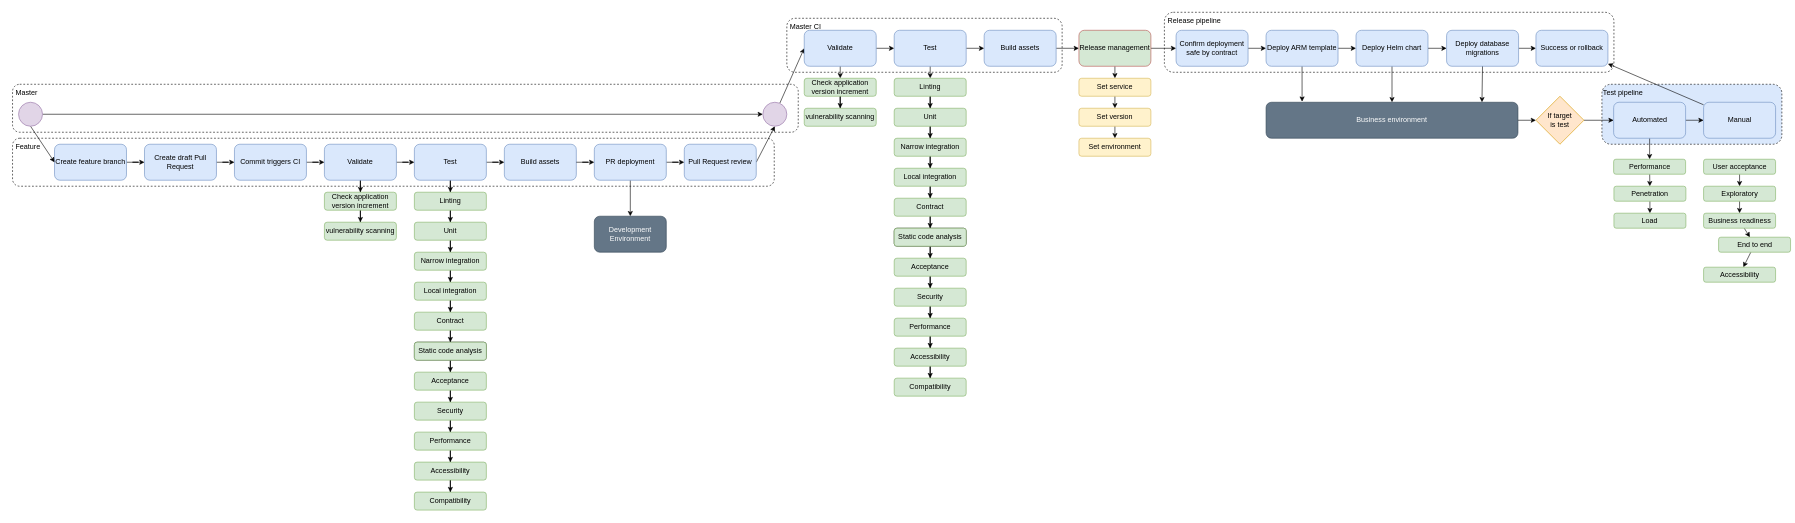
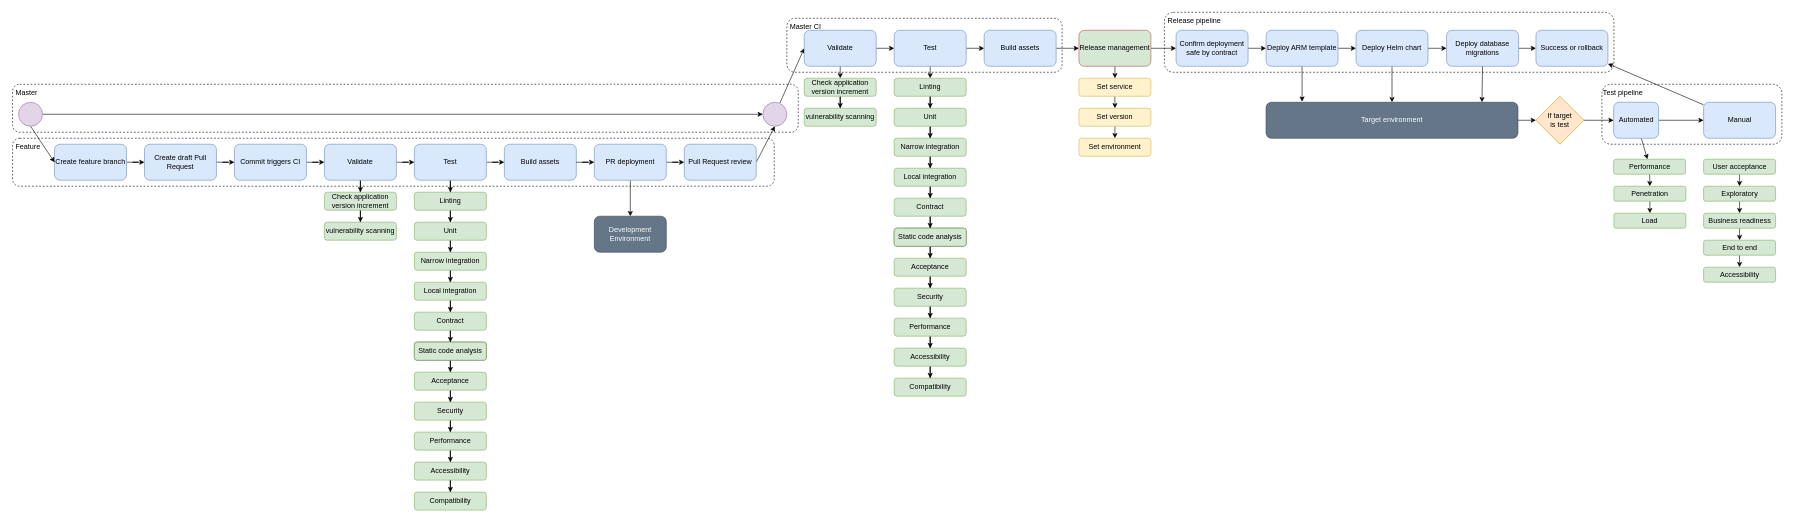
(1692, 114) -> (1692, 114)
(1392, 120) -> (1392, 120)
(1650, 120) -> (1637, 120)
(1755, 245) -> (1740, 248)
